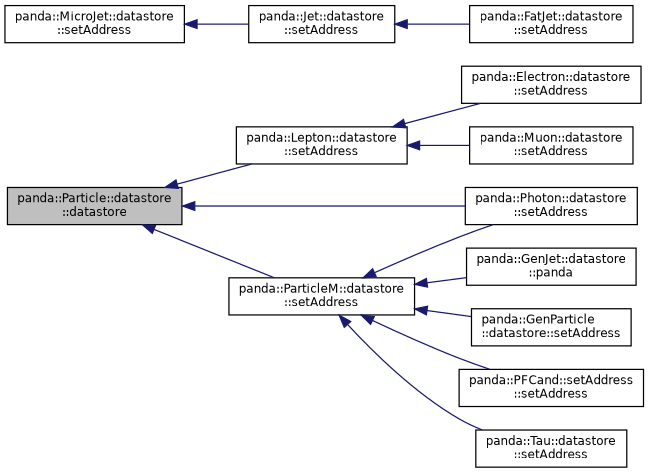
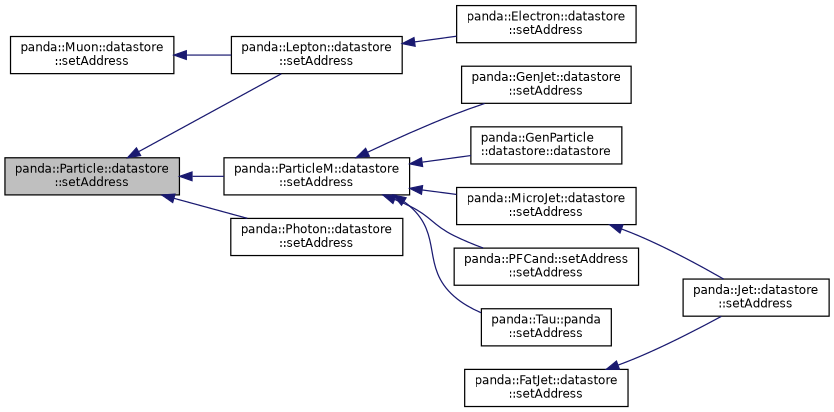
(438, 24) -> (671, 342)
(445, 145) -> (209, 55)
(95, 206) -> (92, 176)
(433, 247) -> (439, 192)
(551, 267) -> (546, 85)
(551, 327) -> (546, 145)
(551, 449) -> (546, 327)
